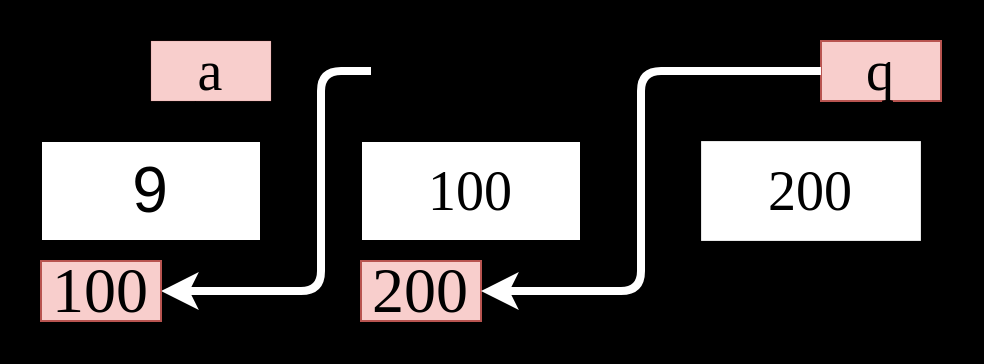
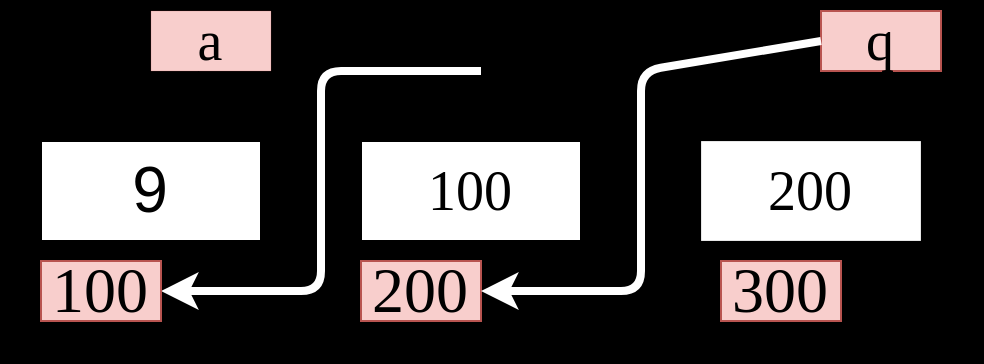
(211, 71) -> (211, 41)
(431, 71) -> (541, 71)
(881, 71) -> (881, 41)
none -> (781, 291)
